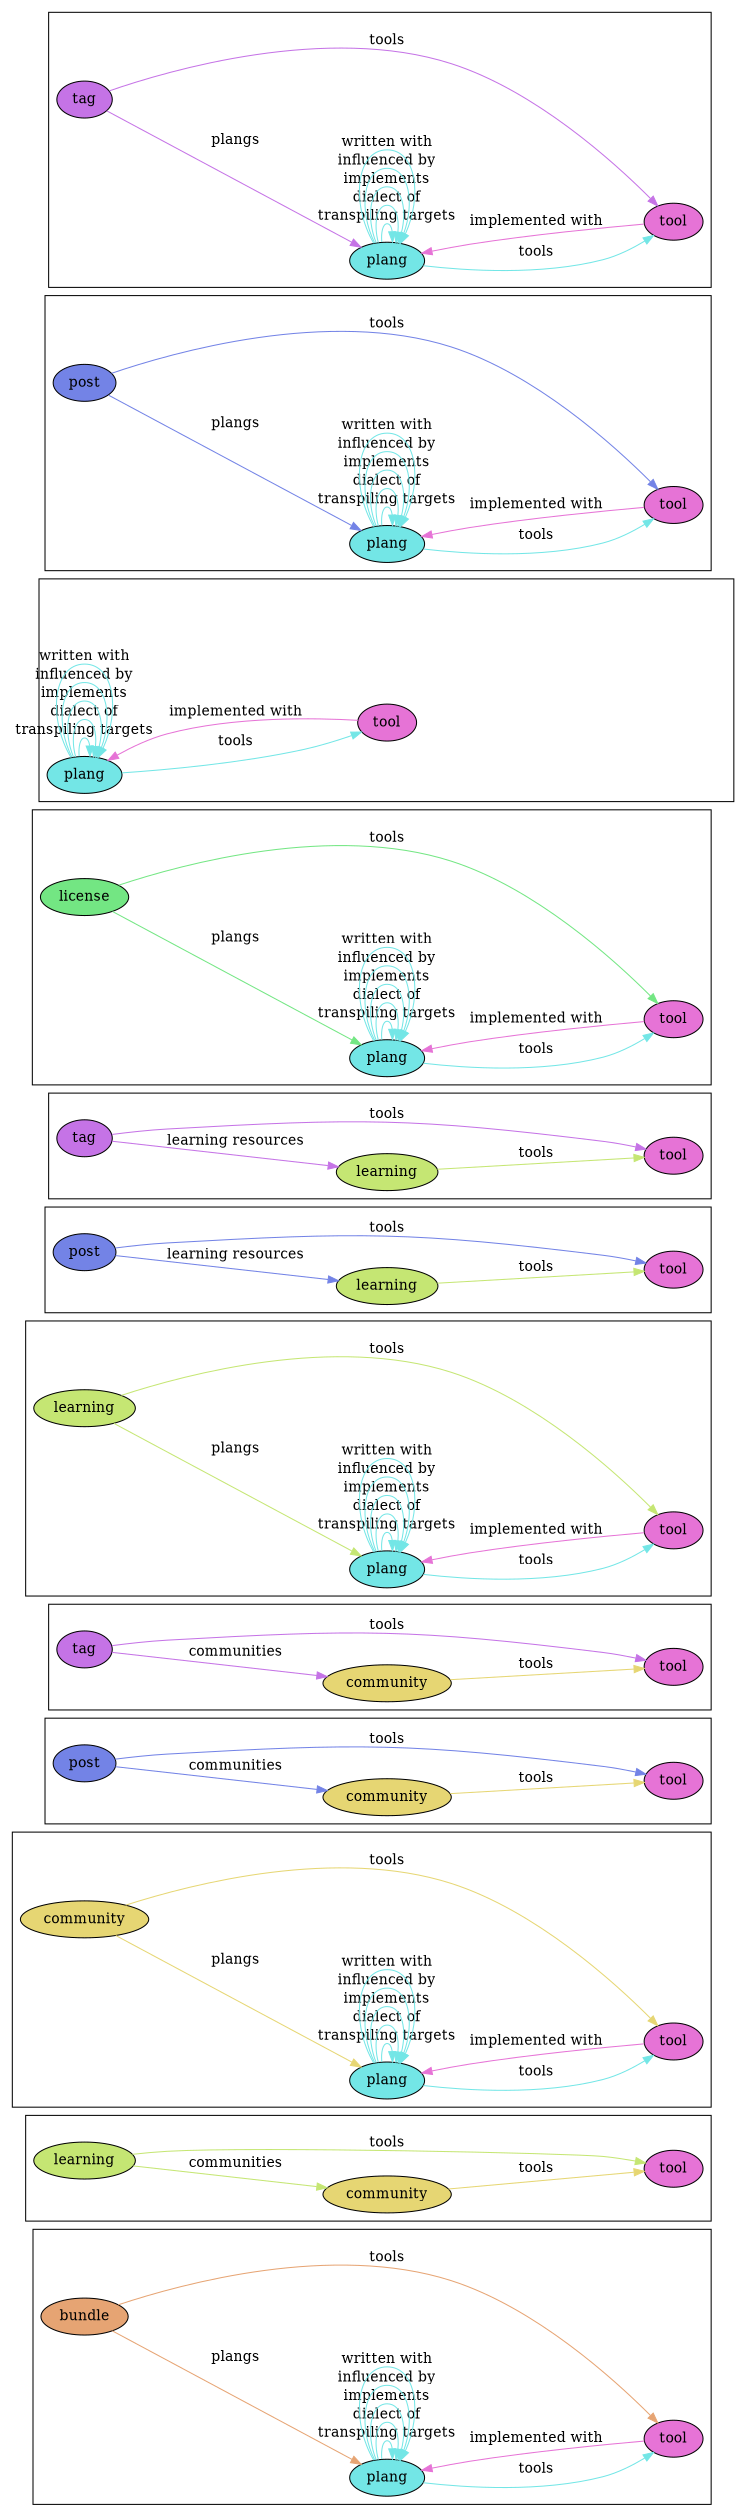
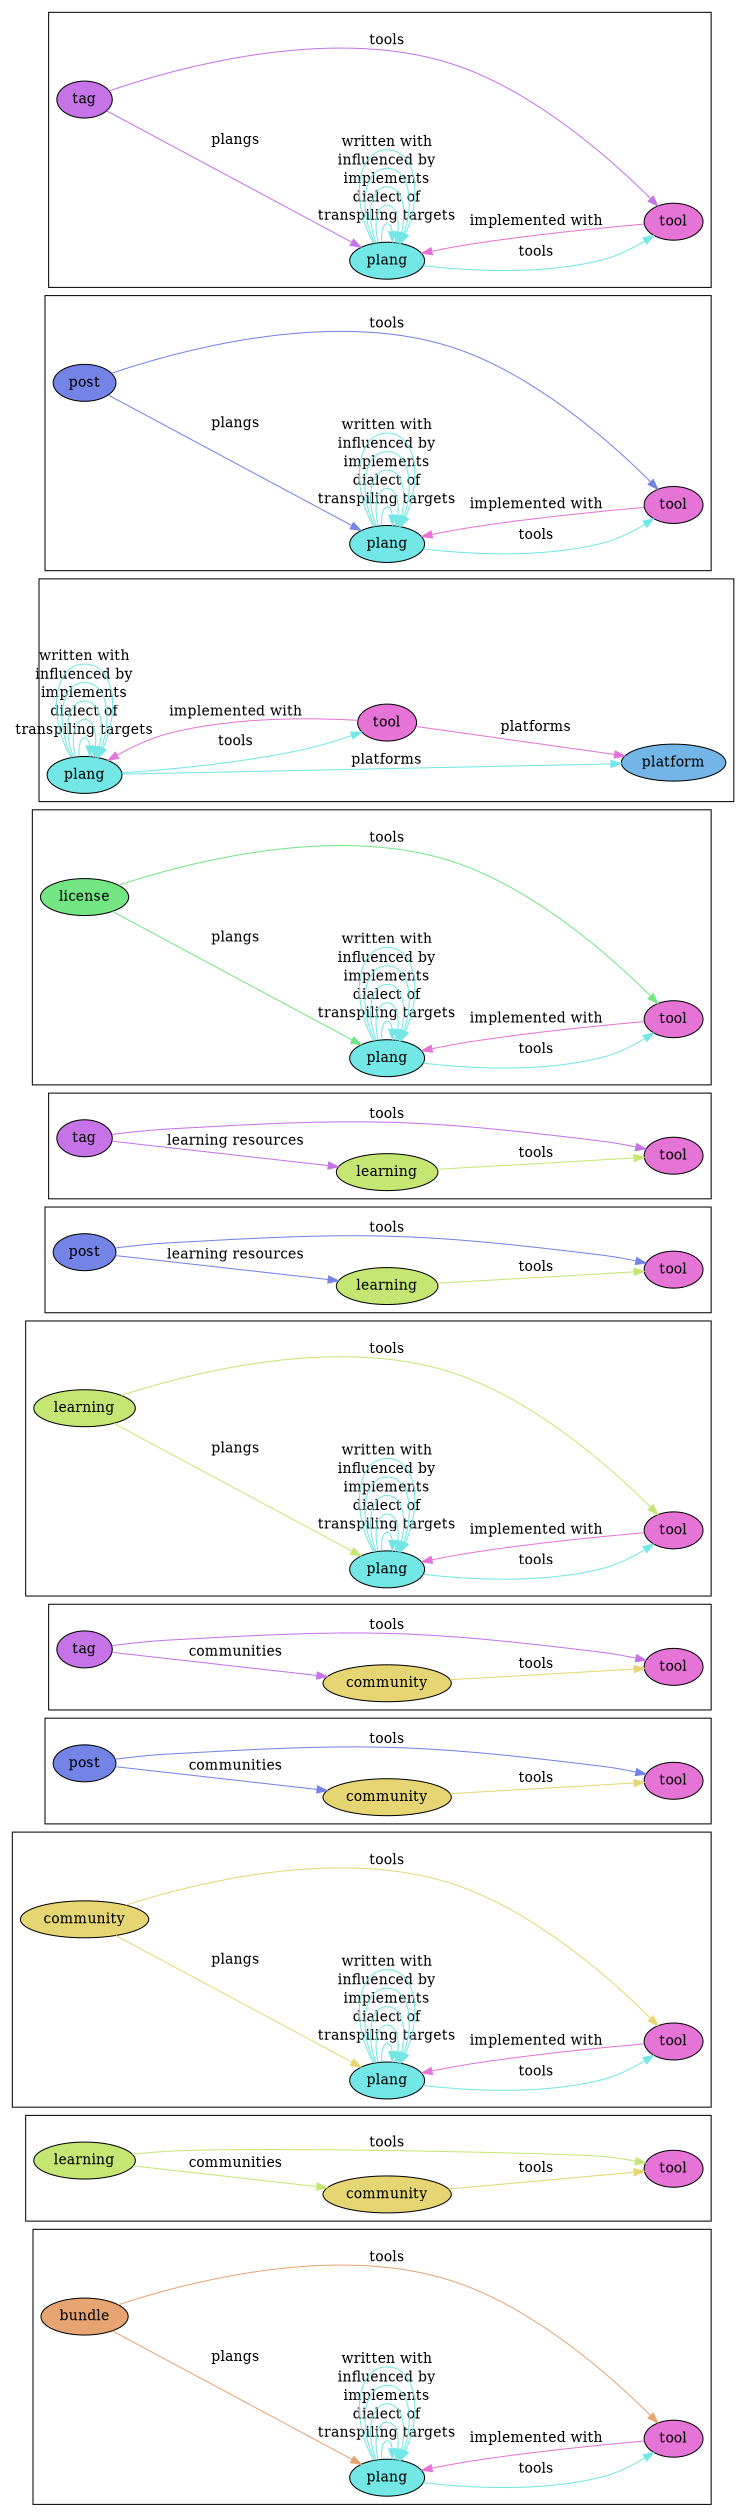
none -> (674, 763)
